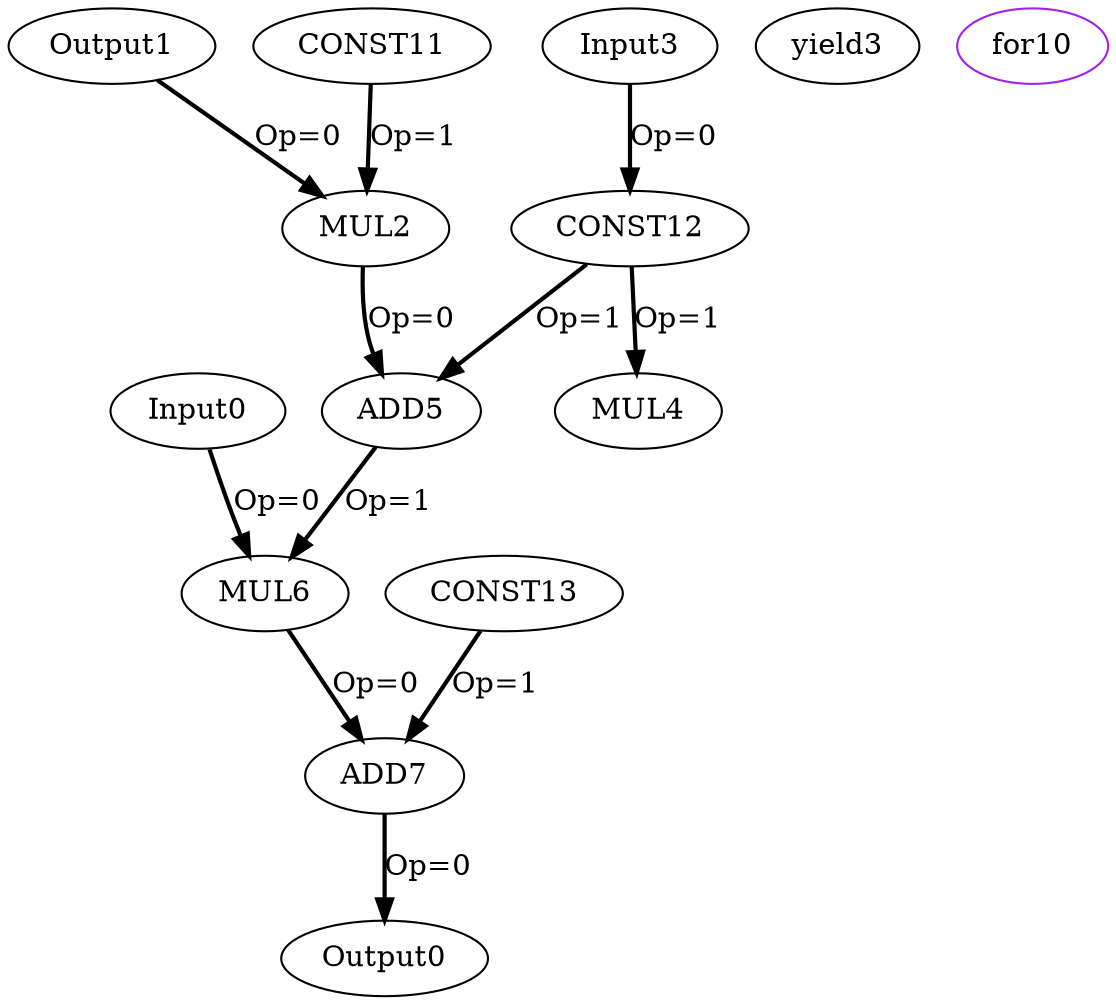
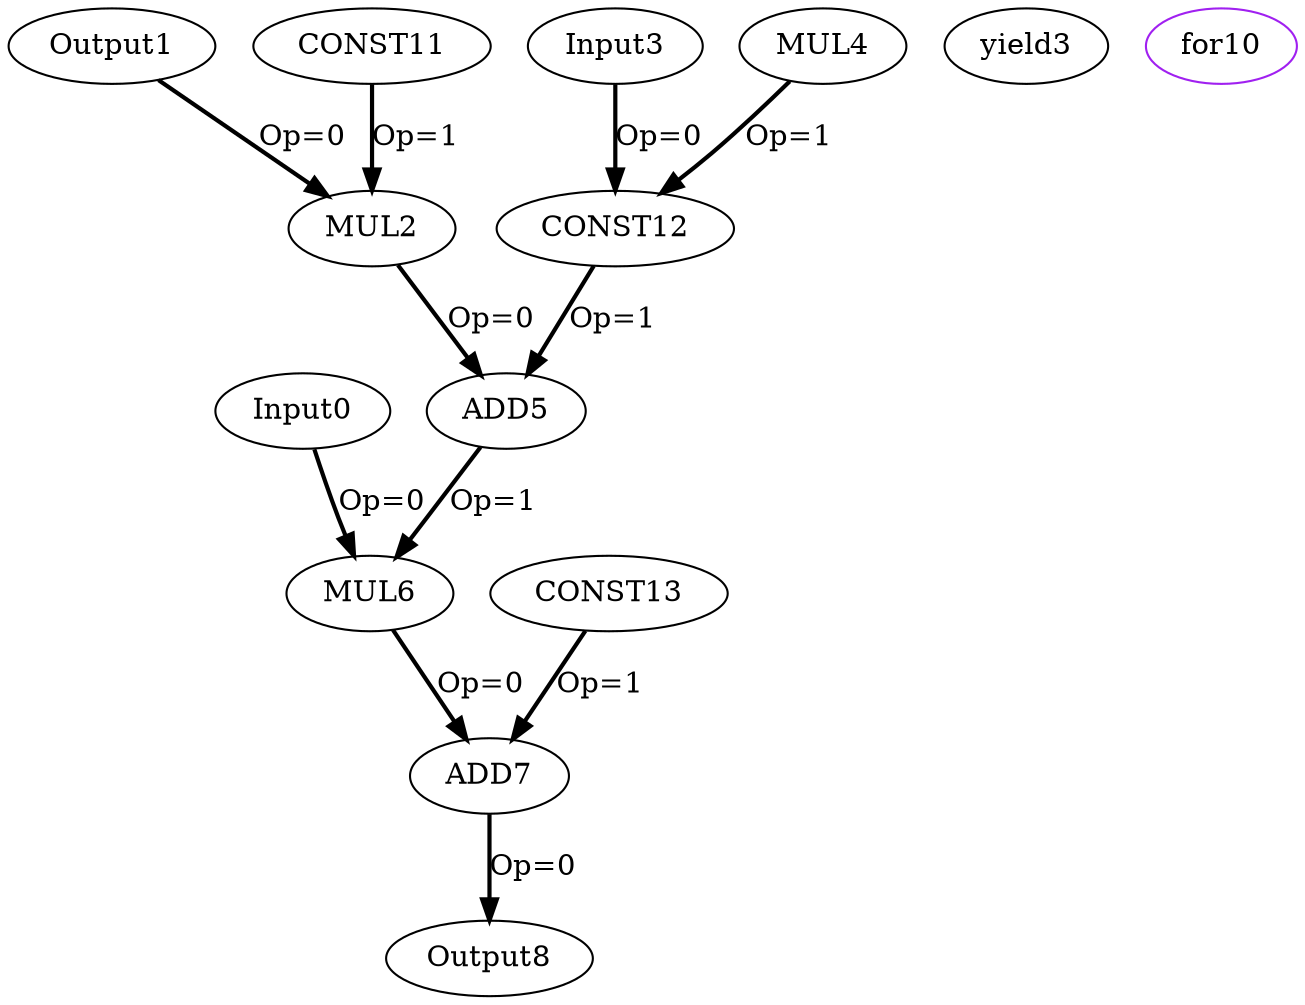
(634, 309) -> (736, 132)
(385, 958) -> (489, 958)
